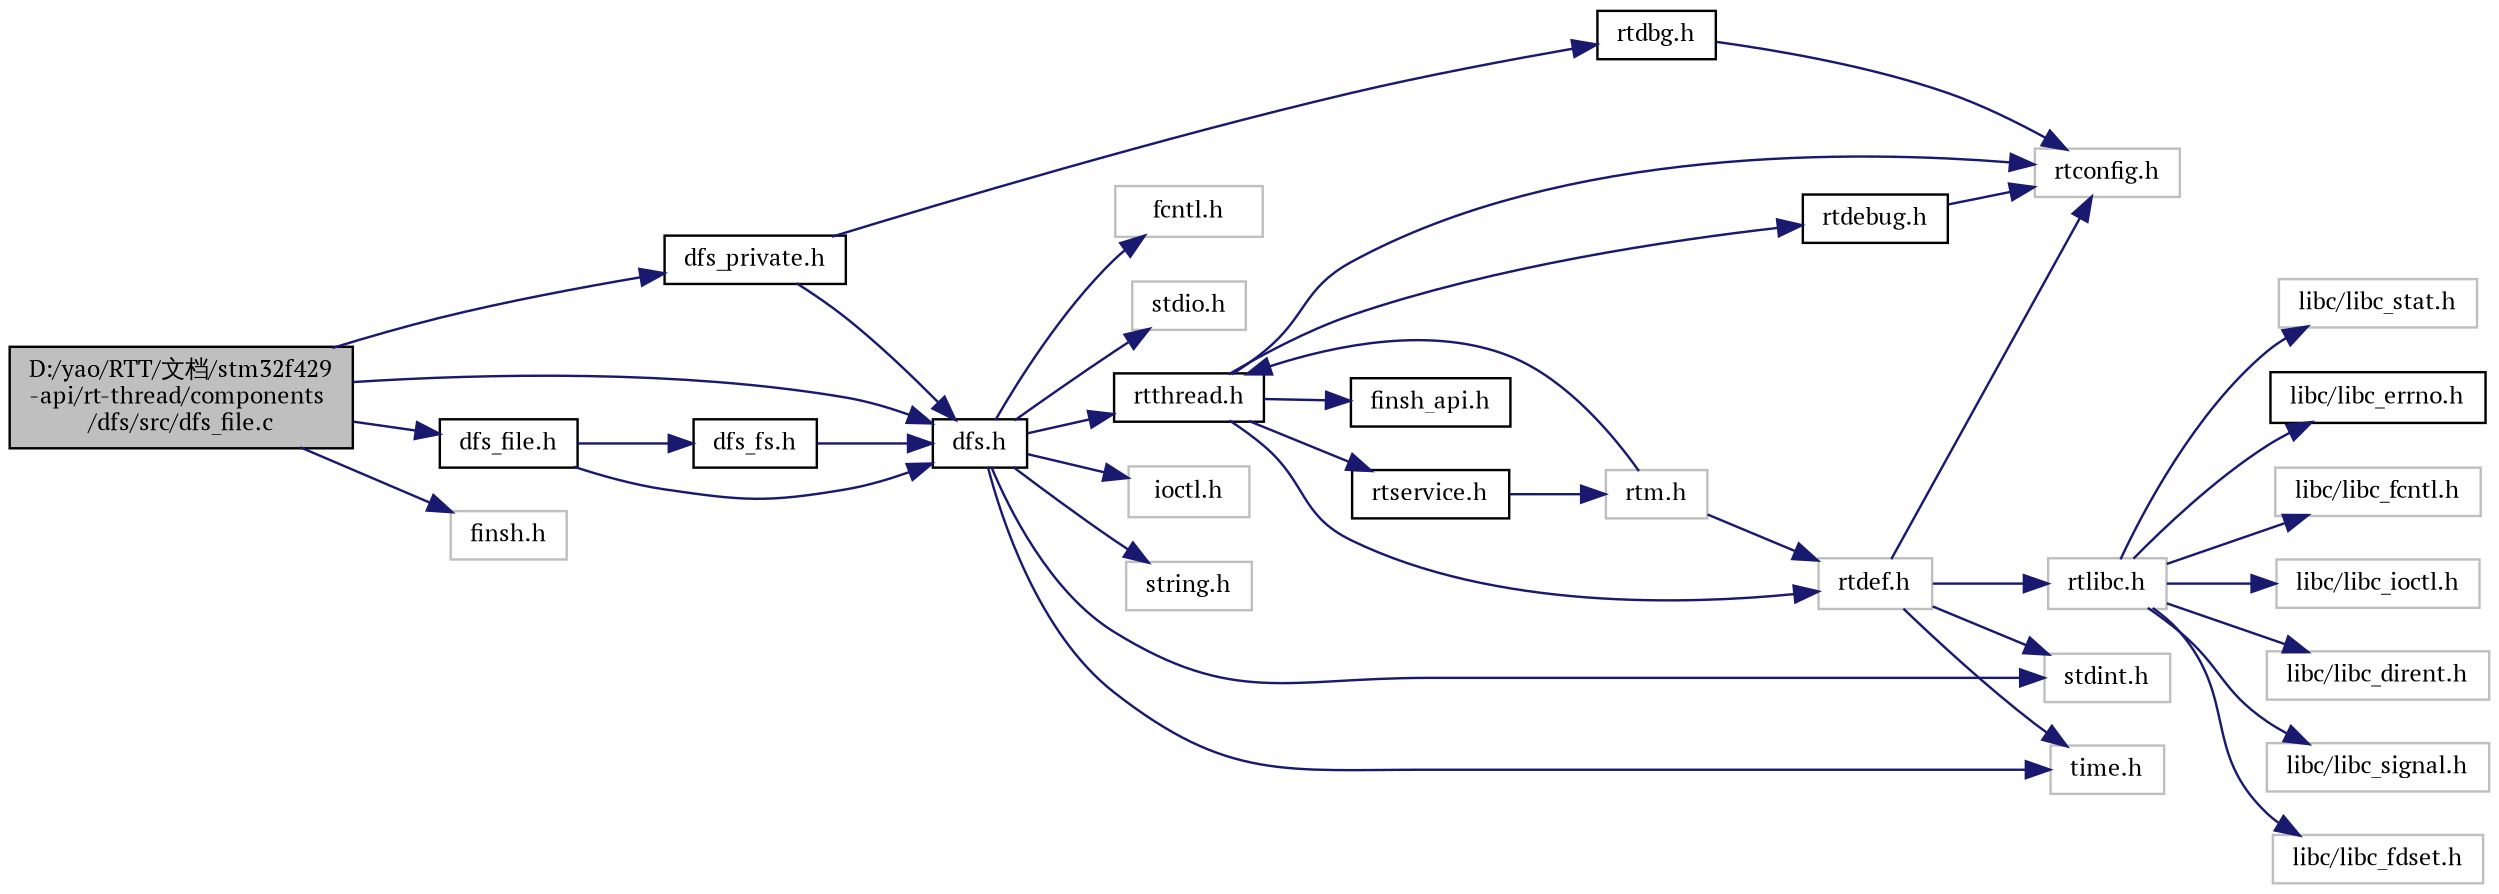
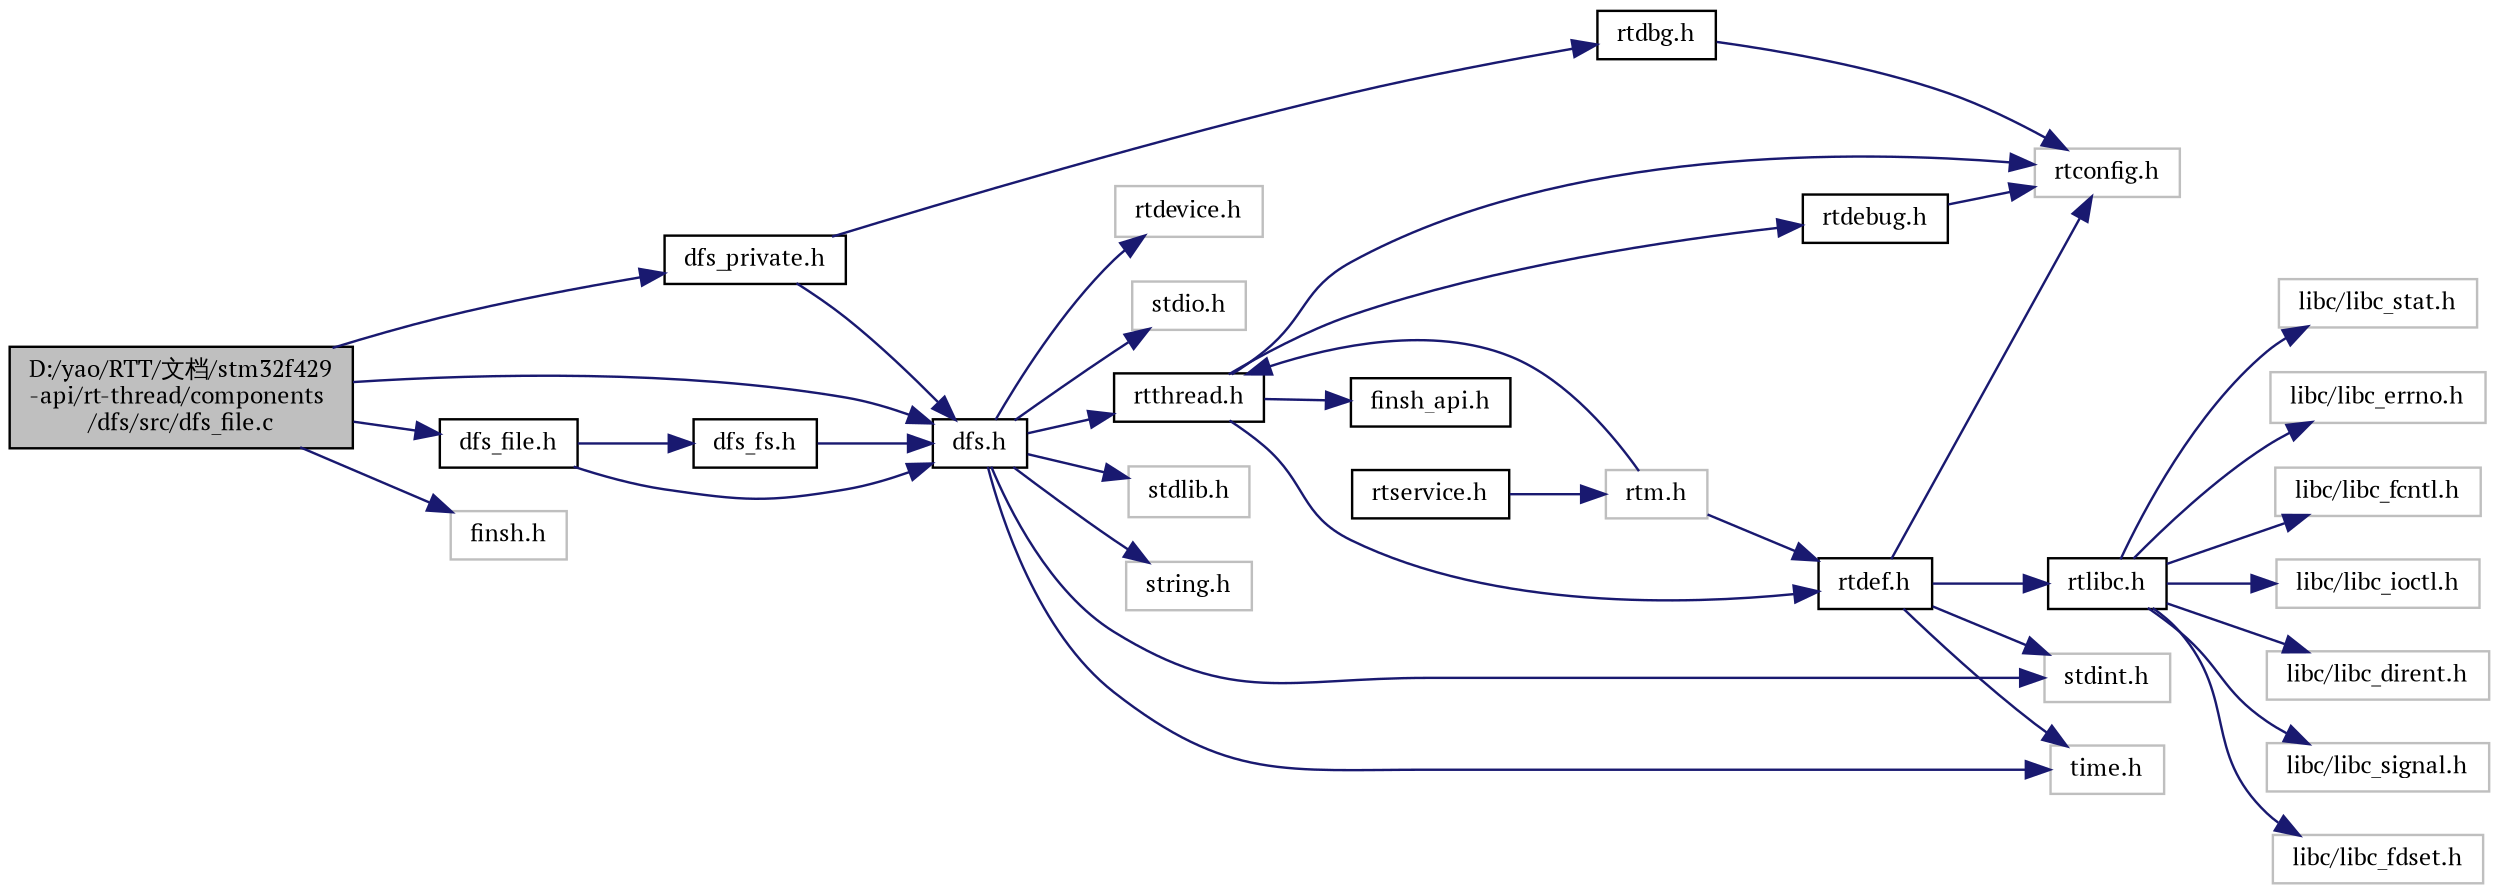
(1189, 211) -> (1189, 211)
(2378, 398) -> (2378, 398)
(1299, 441) -> none
(1189, 492) -> (1189, 492)
(1875, 584) -> (1875, 584)
(2107, 584) -> (2107, 584)
